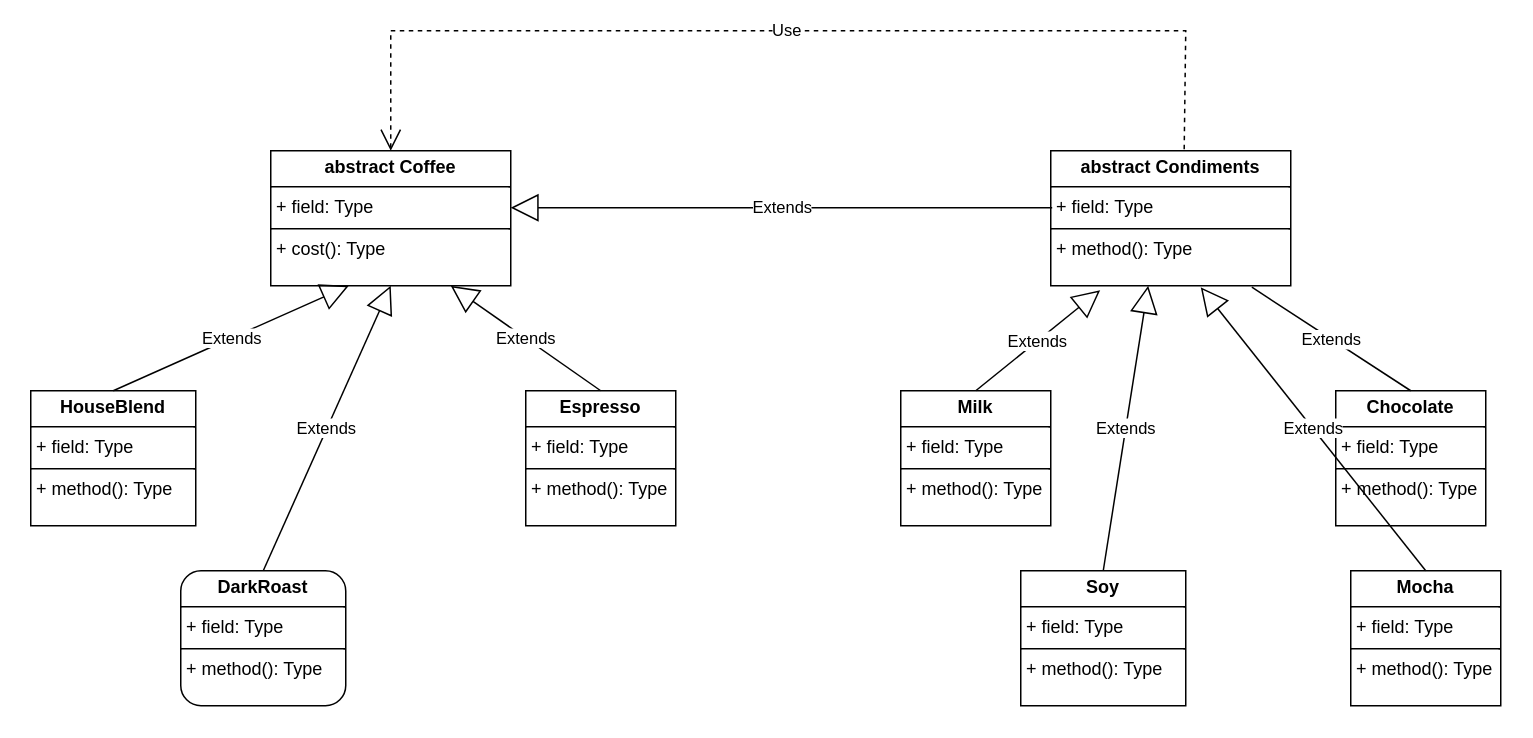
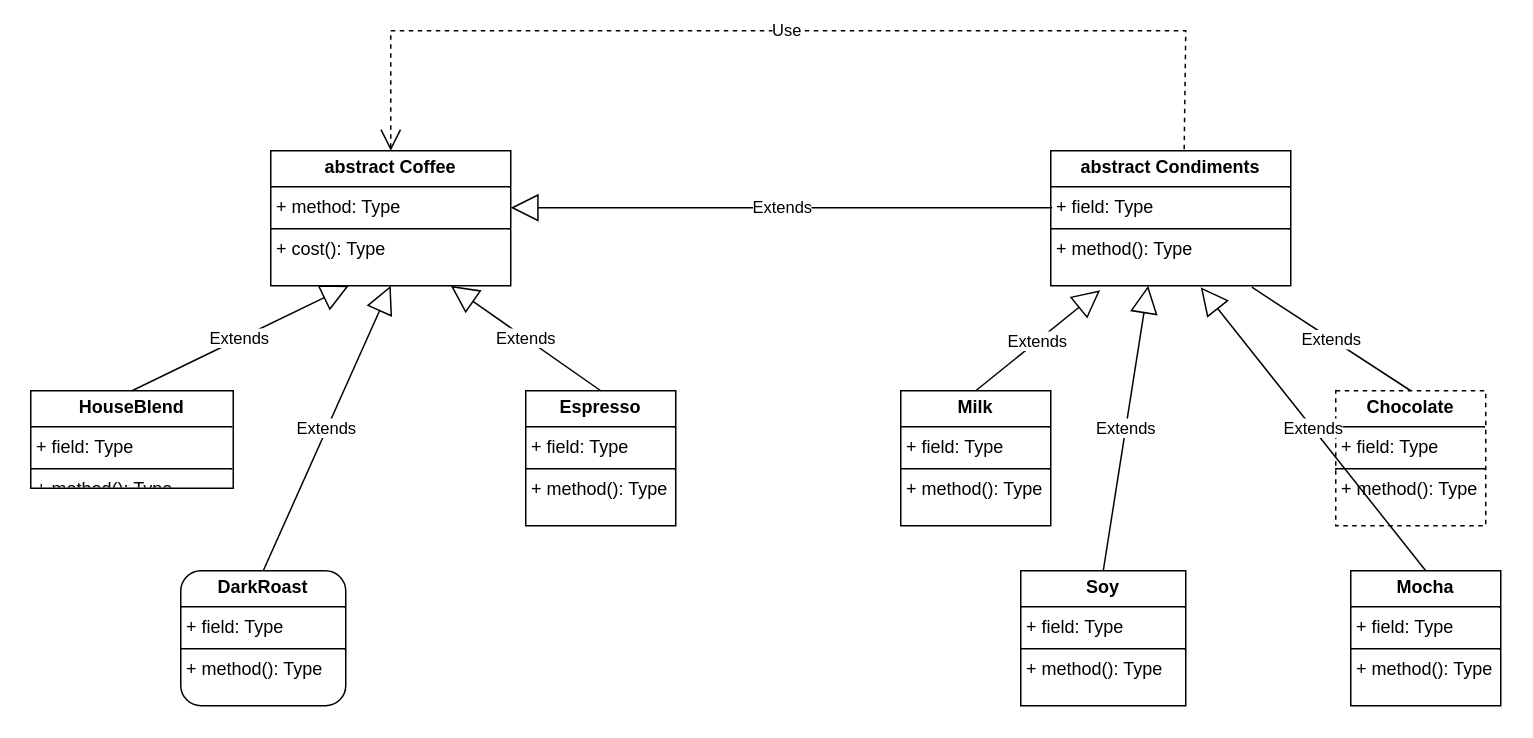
(344, 183) -> (344, 183)
(113, 458) -> (132, 440)
(1411, 458) -> (1411, 458)
